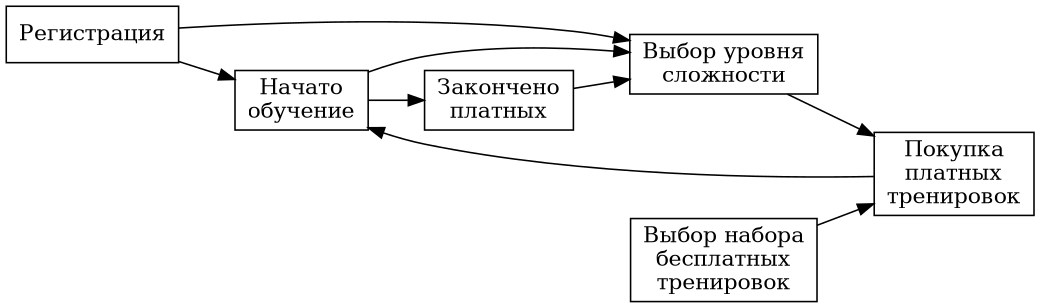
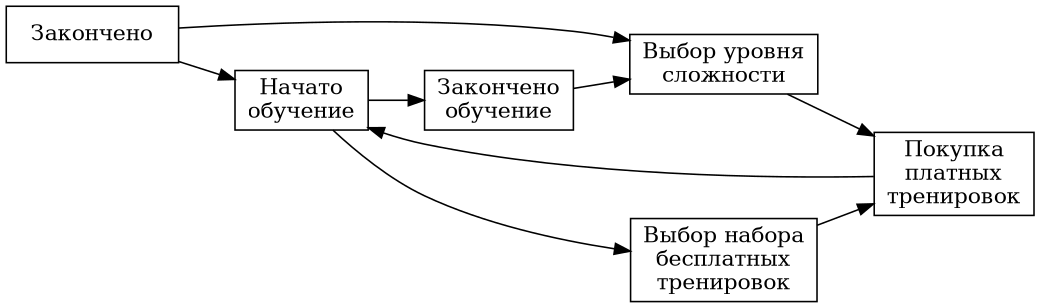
(92, 34) -> (92, 34)
(490, 49) -> (464, 212)
(499, 100) -> (499, 100)
